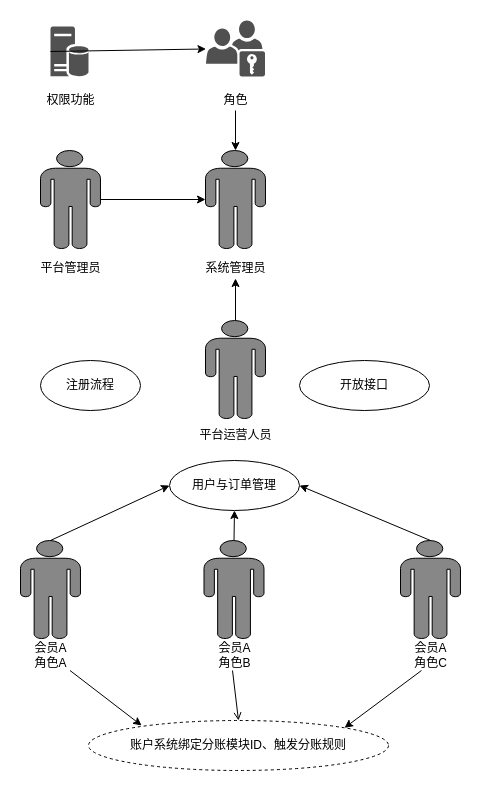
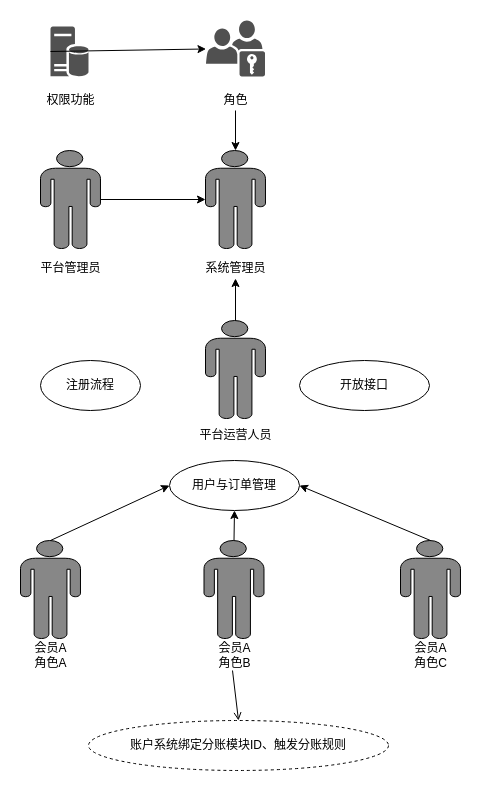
(103, 696) -> none
(386, 697) -> none
